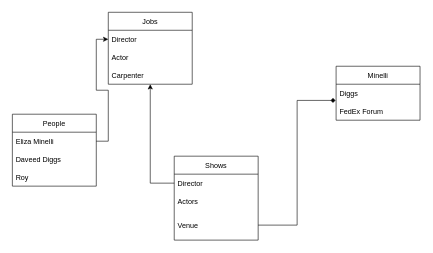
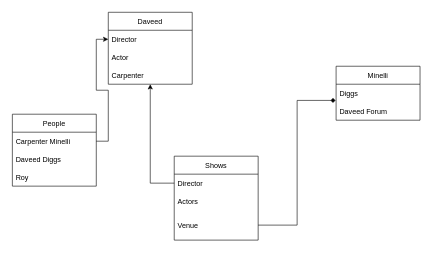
(150, 22) -> (150, 22)
(361, 112) -> (363, 112)
(35, 142) -> (45, 142)
